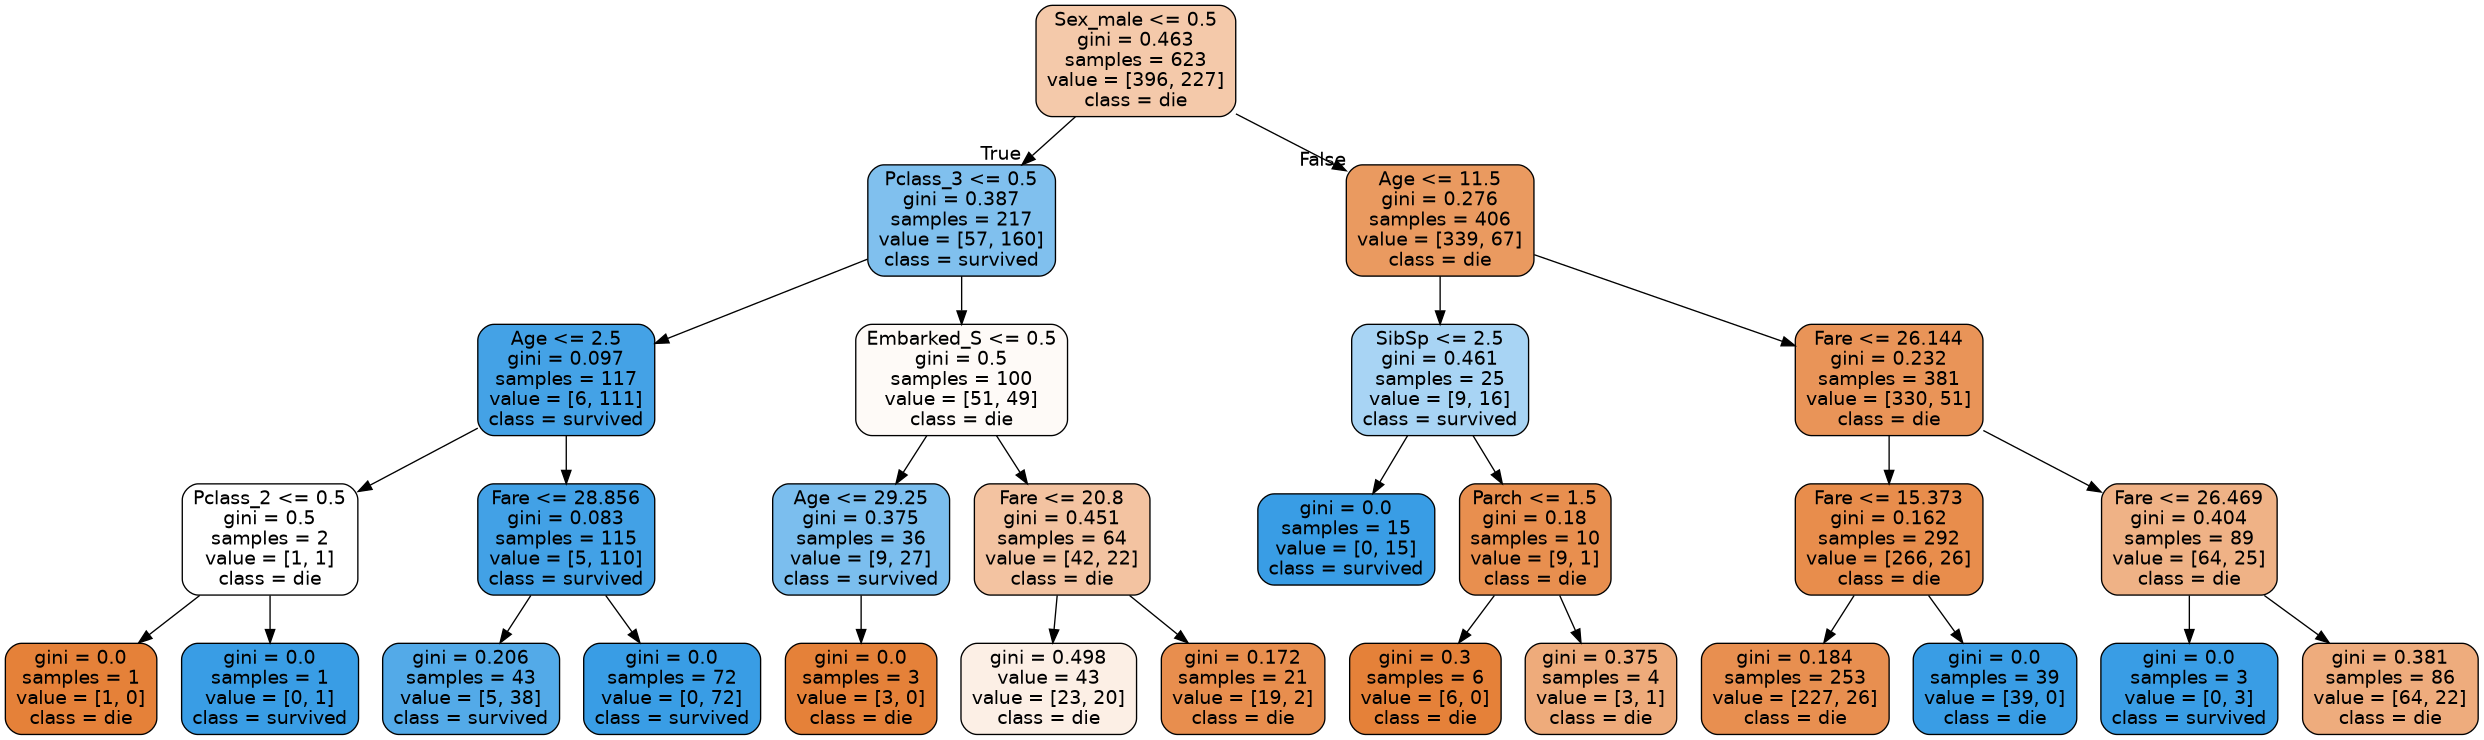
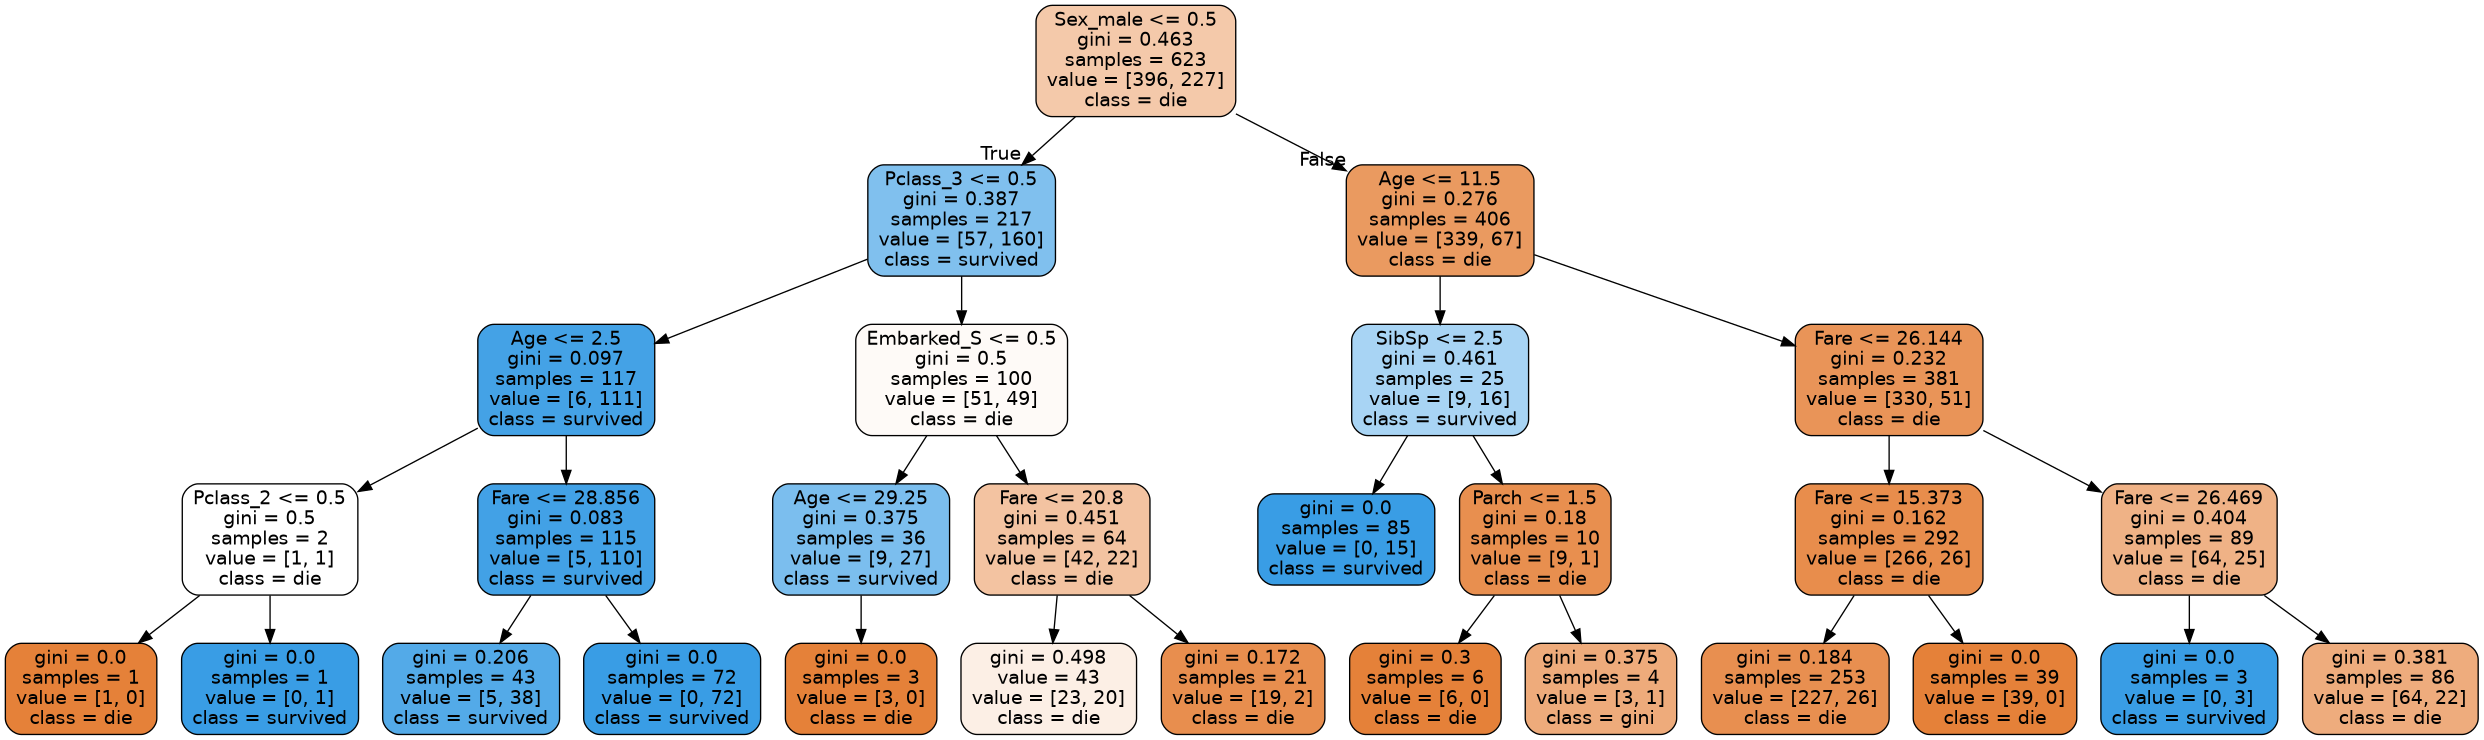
(1346, 539) -> (1346, 539)
(1601, 689) -> (1601, 689)
(1995, 689) -> (1995, 689)
